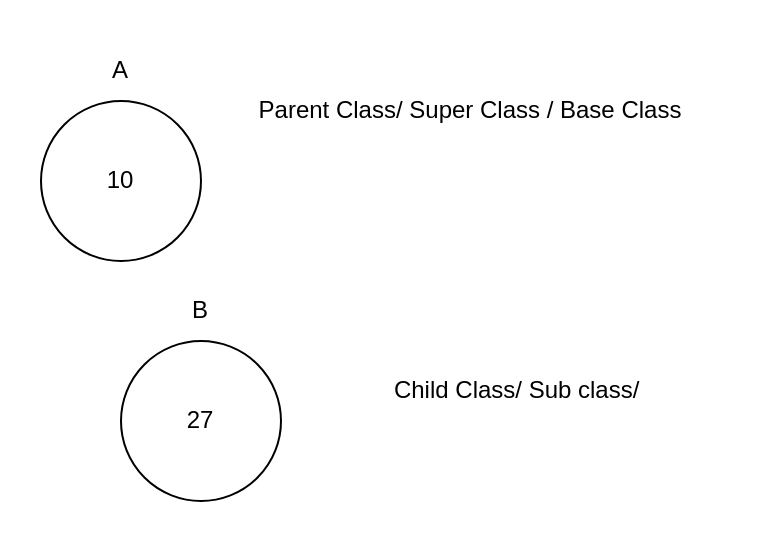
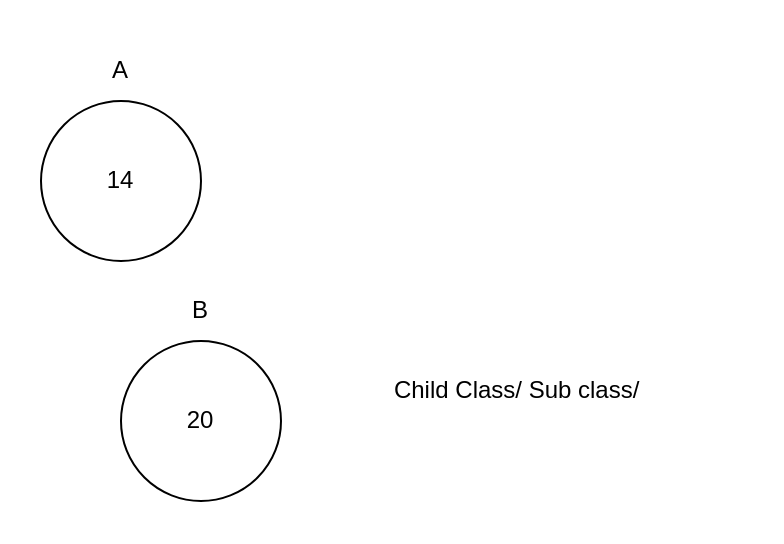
(471, 111) -> none
(121, 181) -> (121, 181)
(201, 421) -> (201, 421)
